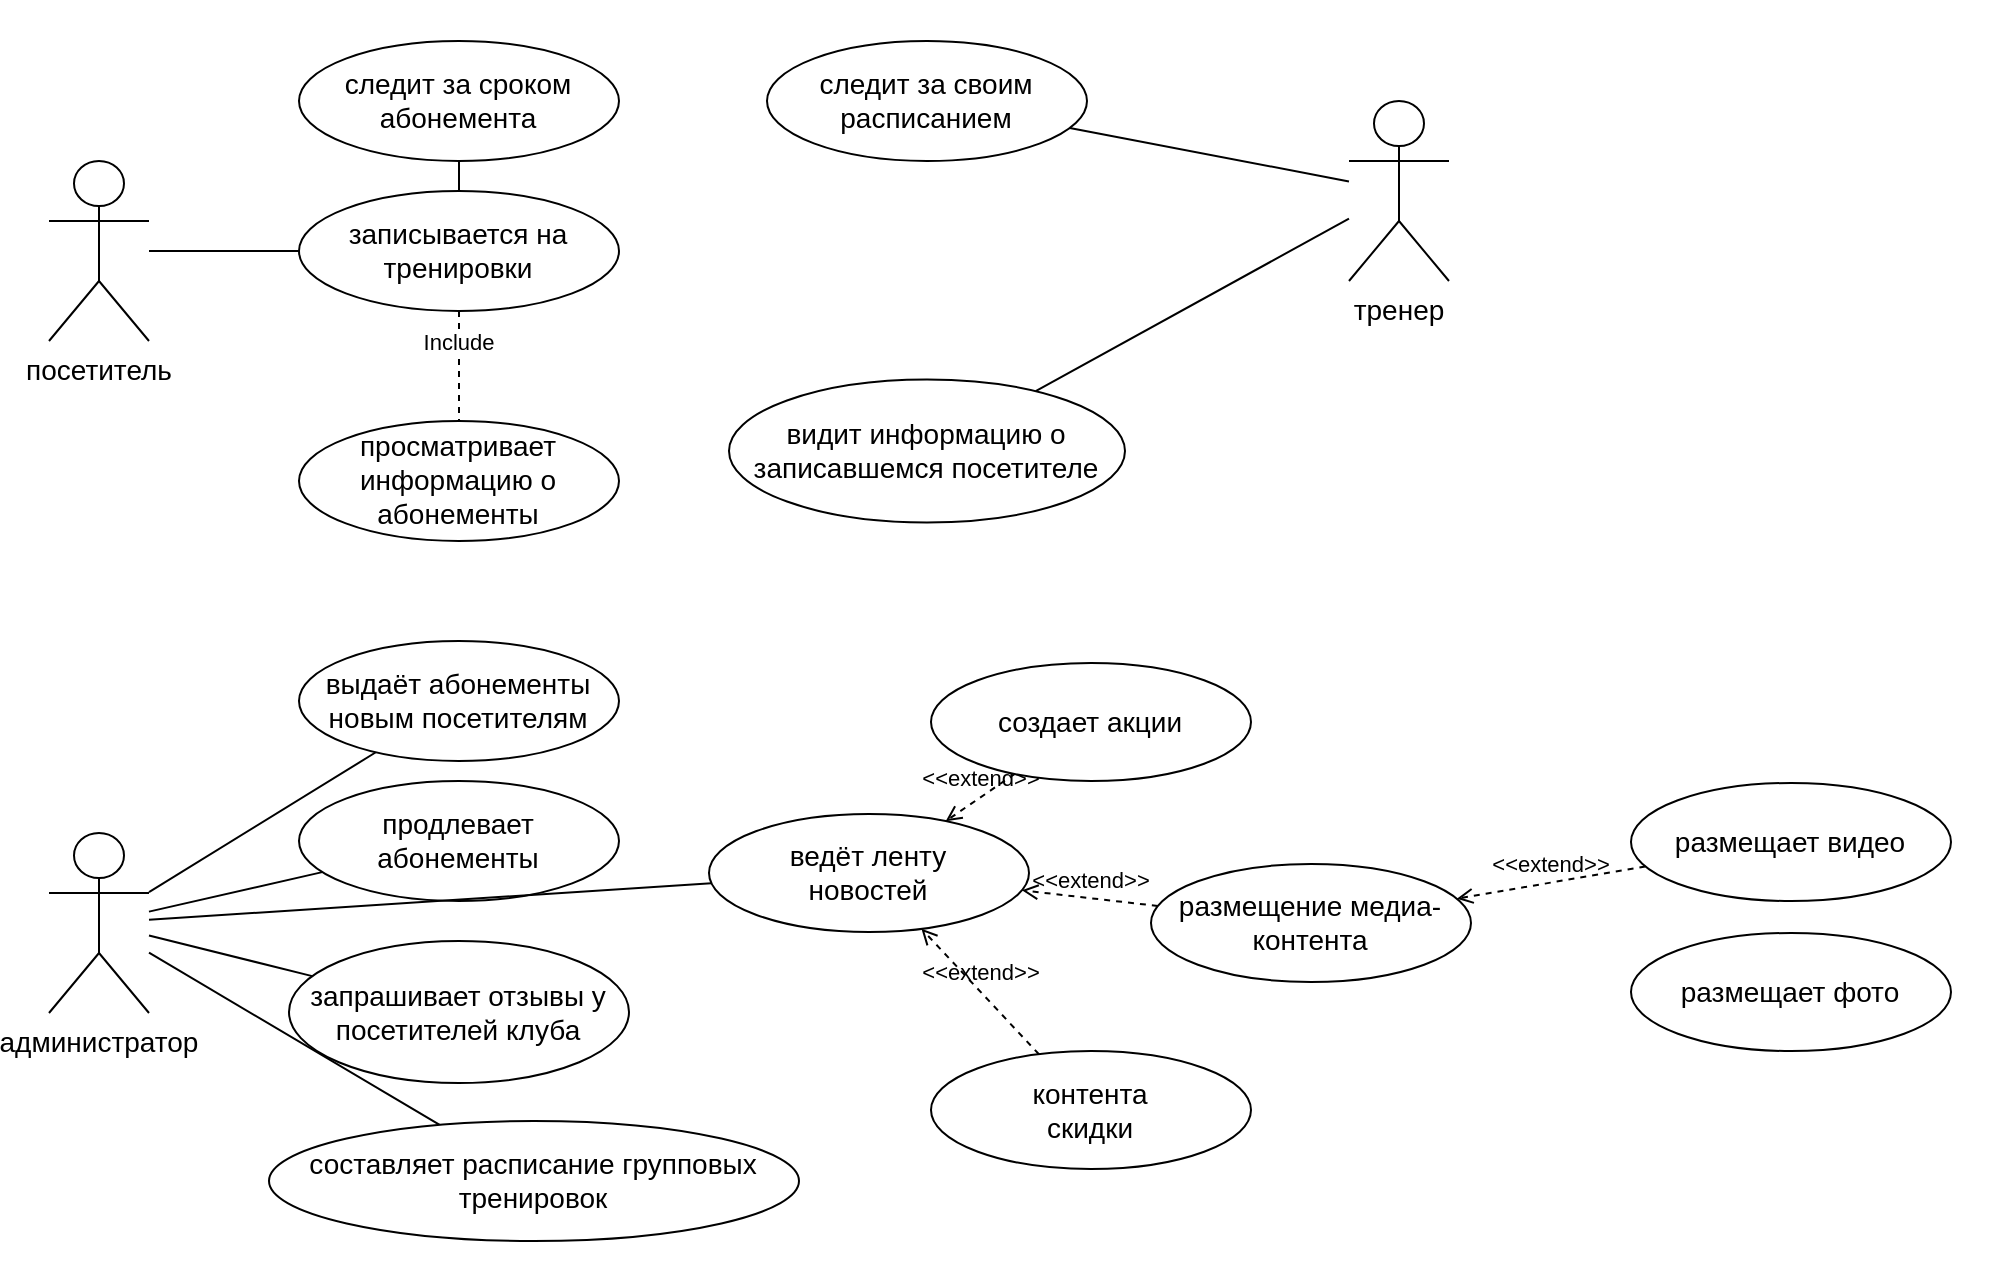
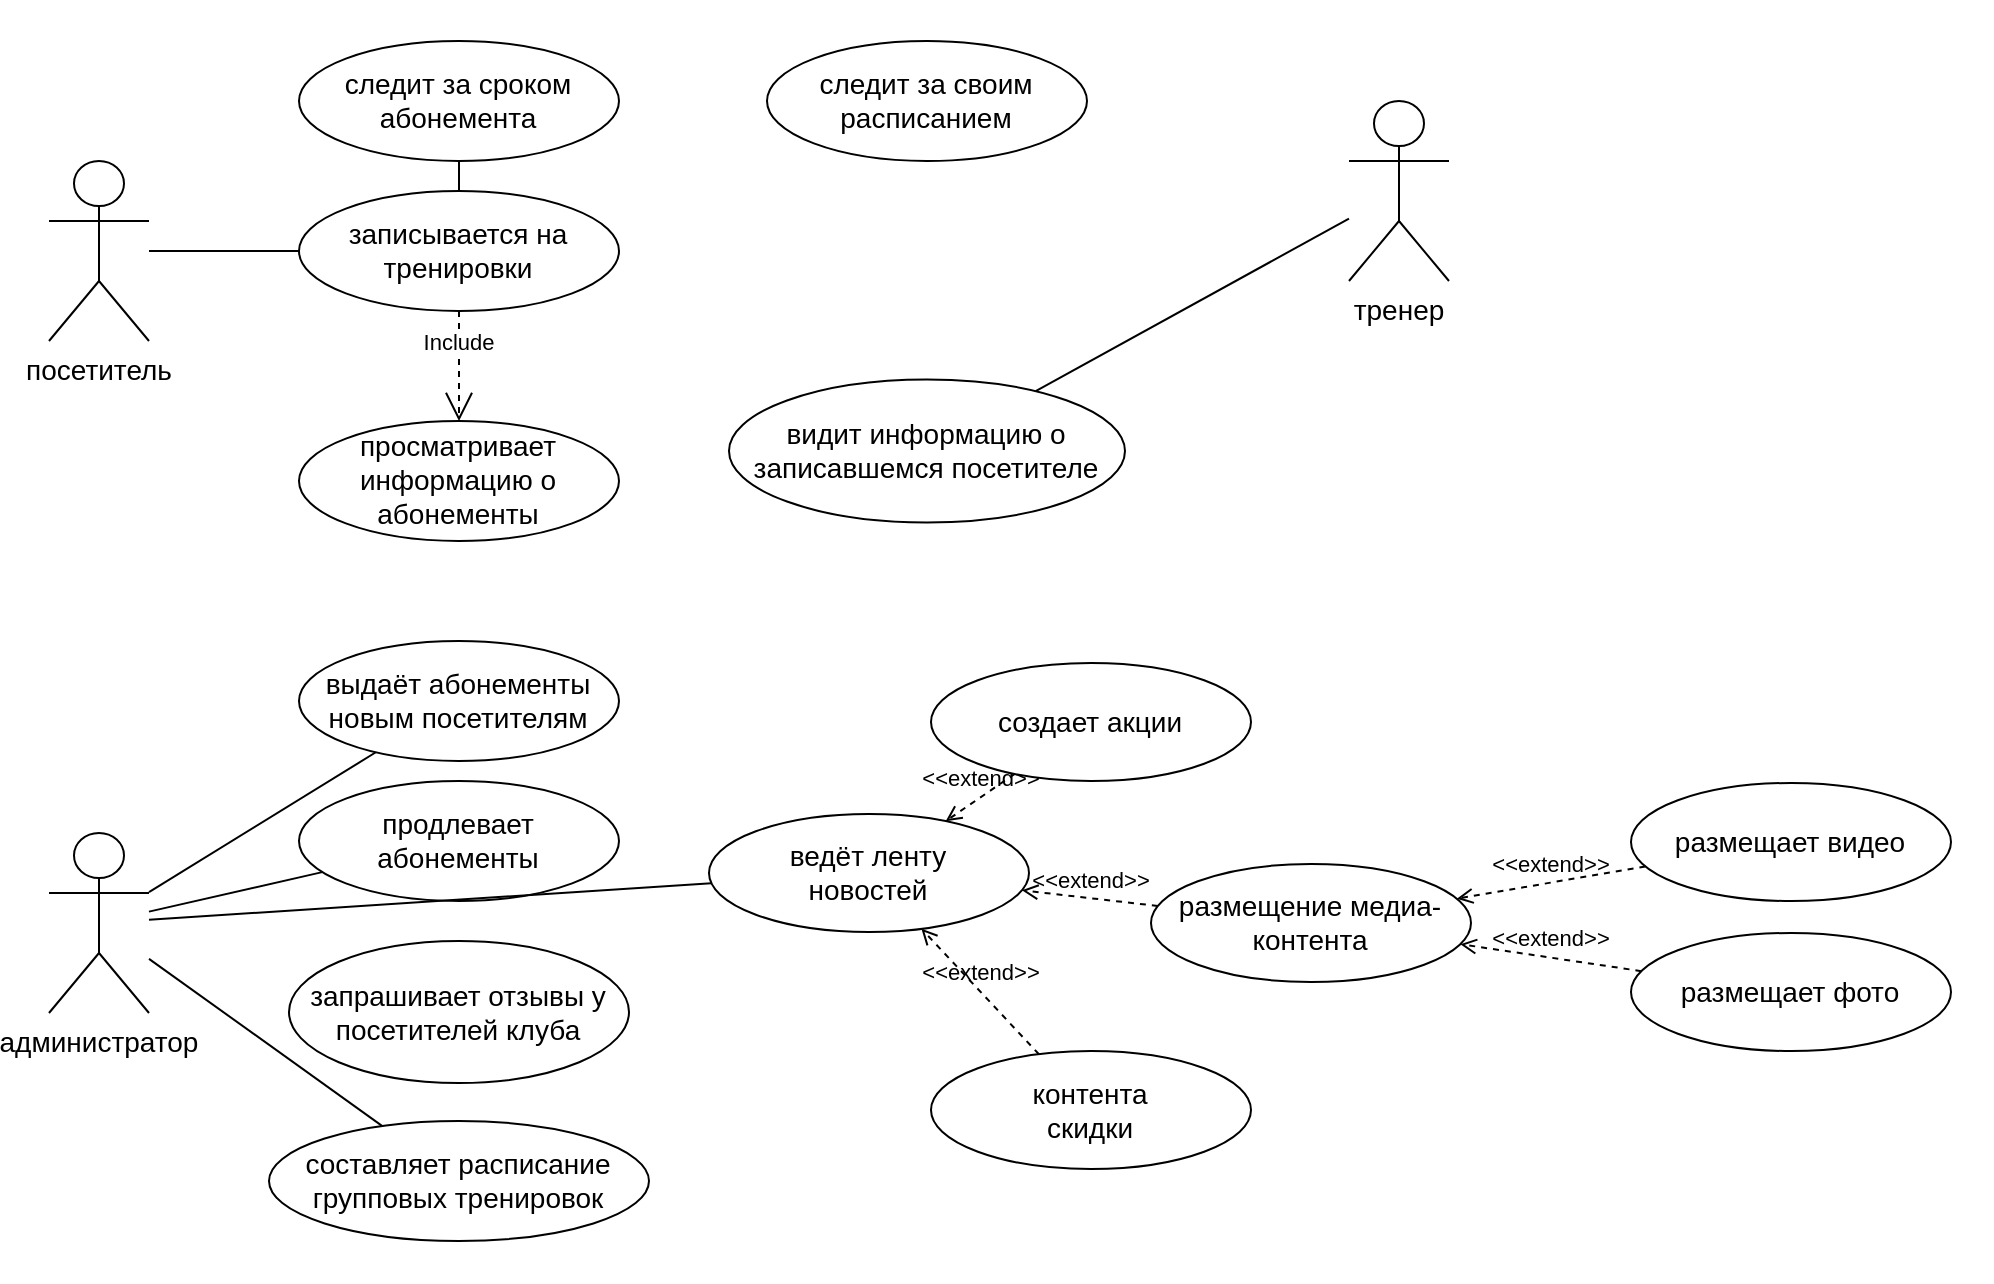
(1209, 155) -> none
(459, 414) -> (459, 413)
(231, 956) -> none
none -> (1553, 958)
(534, 1181) -> (459, 1181)
